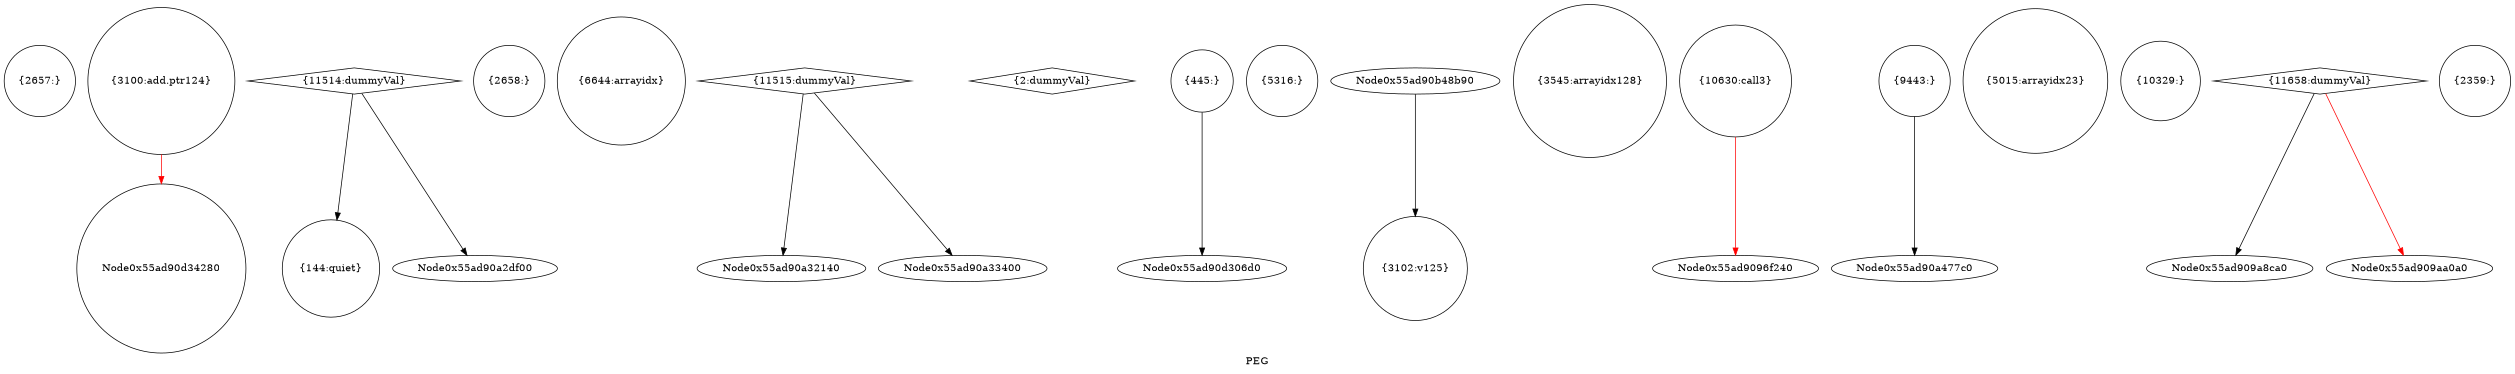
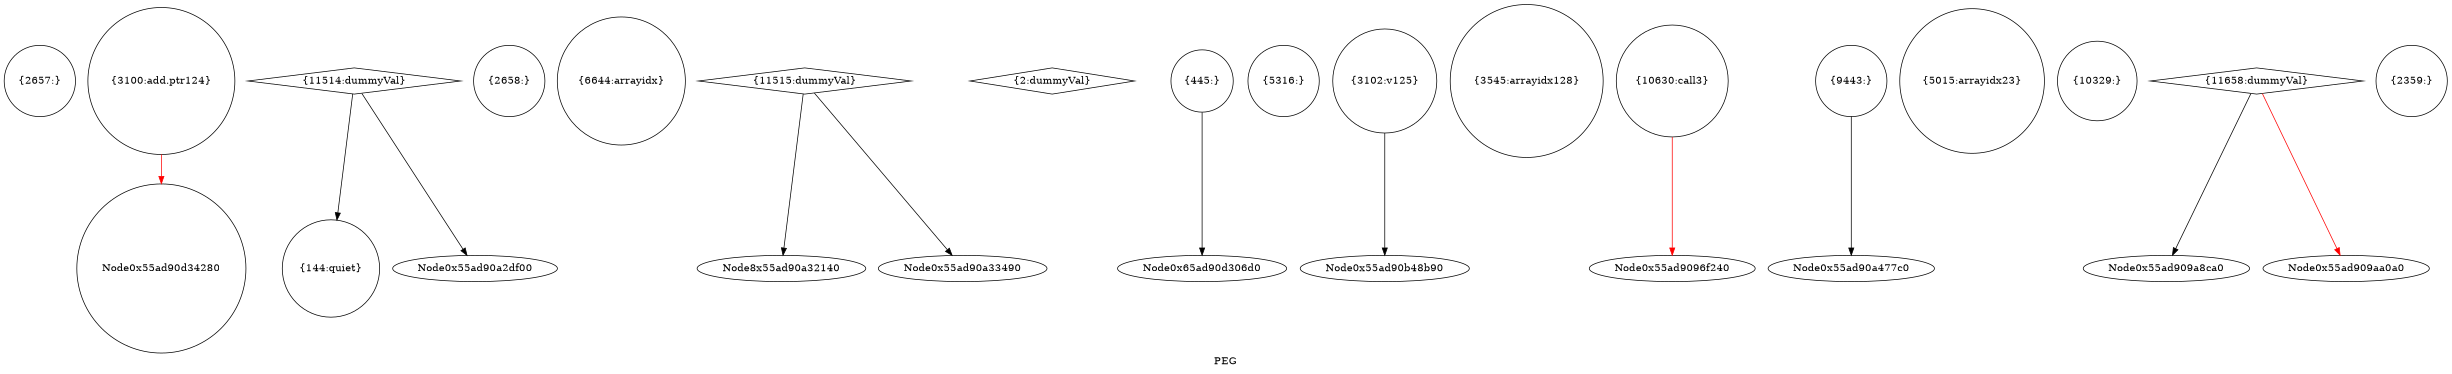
(1415, 152) -> (1385, 190)
(781, 268) -> (781, 268)
(963, 268) -> (963, 268)
(1202, 268) -> (1202, 268)
